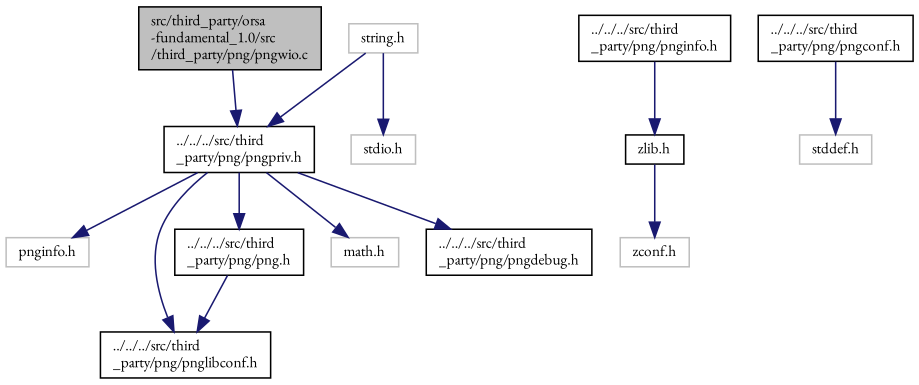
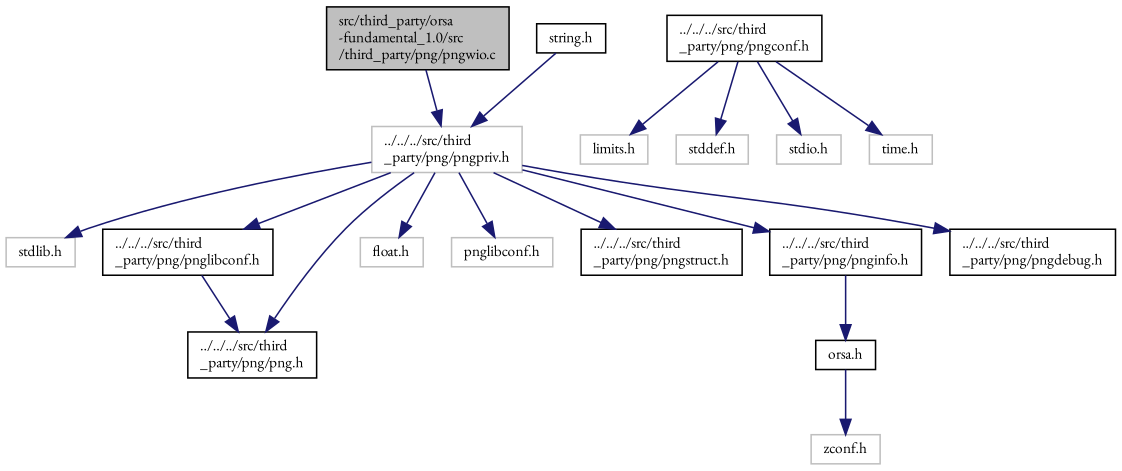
(383, 38) -> (571, 38)
(383, 86) -> (775, 91)
(239, 150) -> (447, 150)
none -> (614, 150)
(655, 150) -> (846, 355)
none -> (901, 150)
none -> (638, 199)
(48, 252) -> (41, 252)
(365, 252) -> (502, 252)
none -> (392, 252)
none -> (662, 252)
(216, 297) -> (216, 297)
